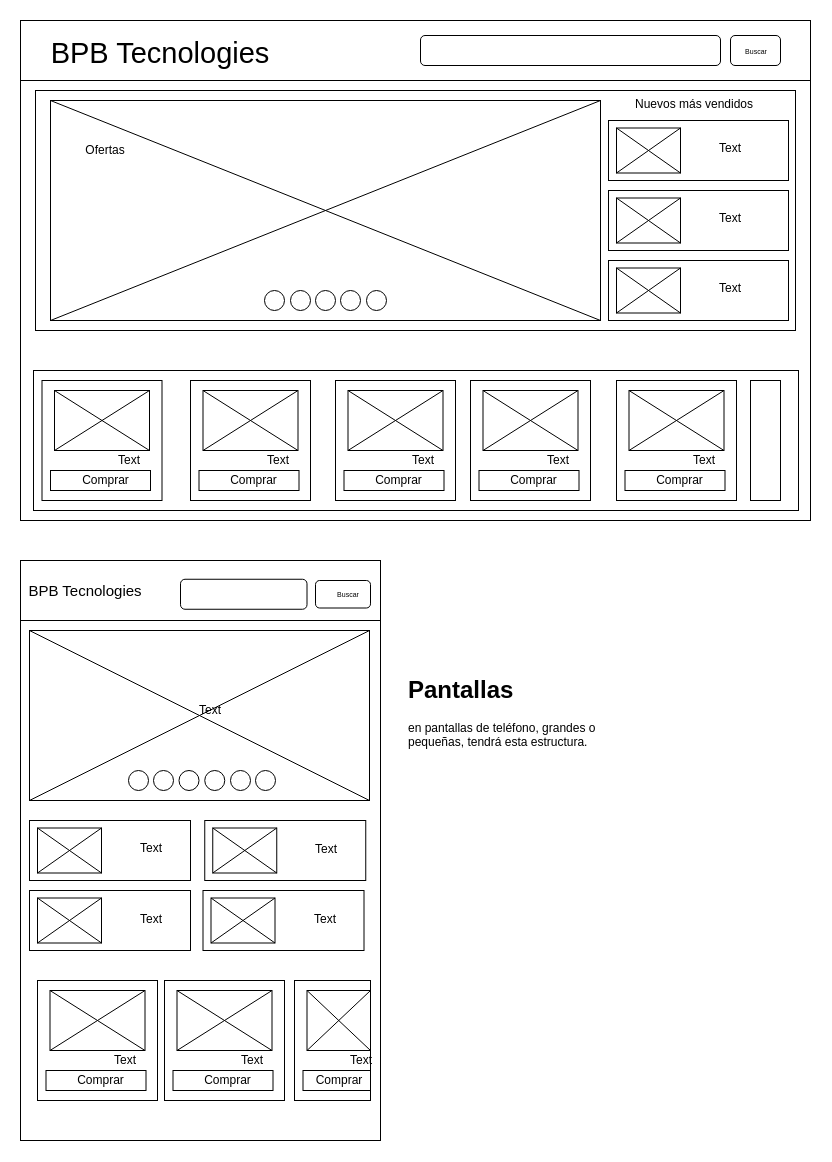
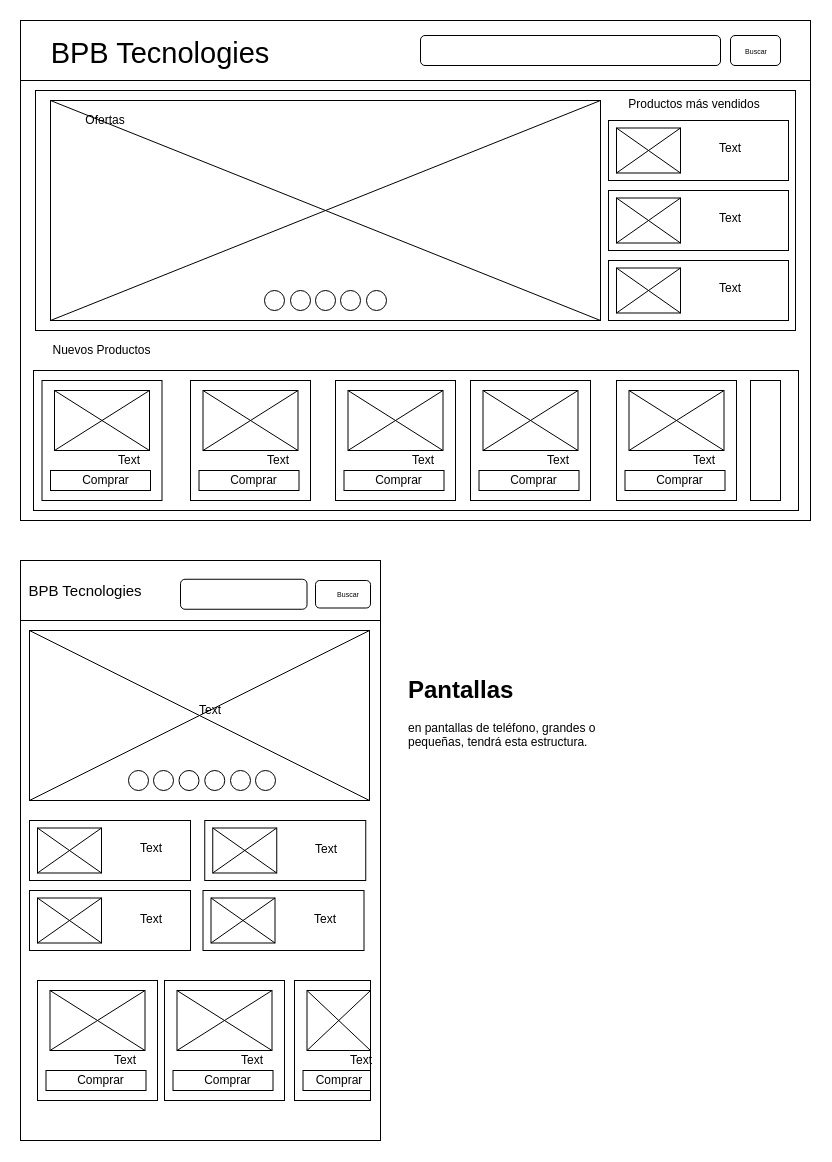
(695, 105) -> (695, 105)
(106, 151) -> (106, 121)
none -> (102, 351)
